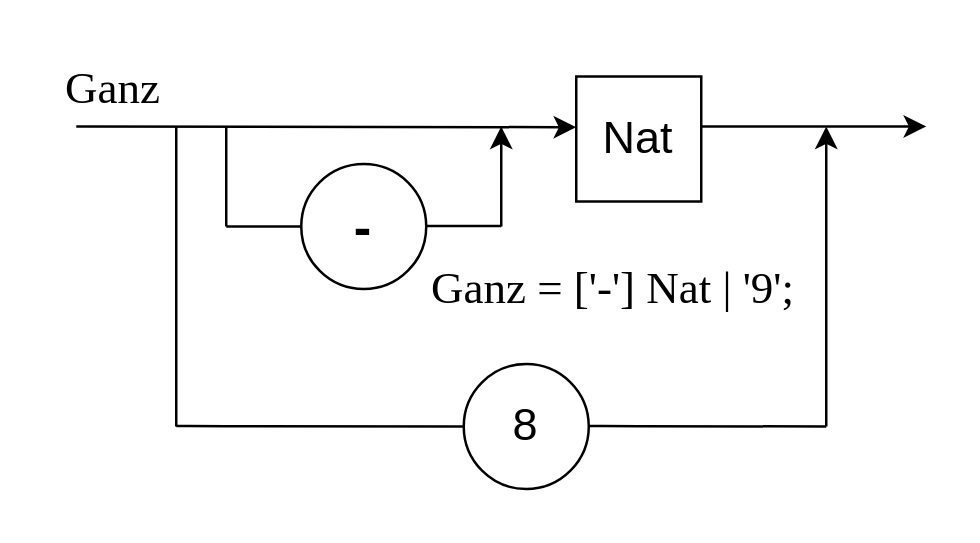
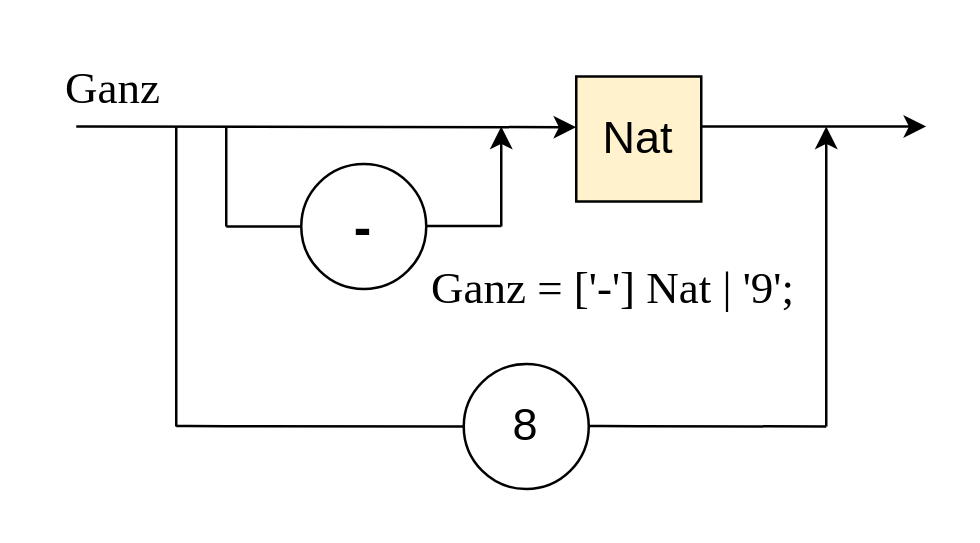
(639, 139) -> (639, 139)
